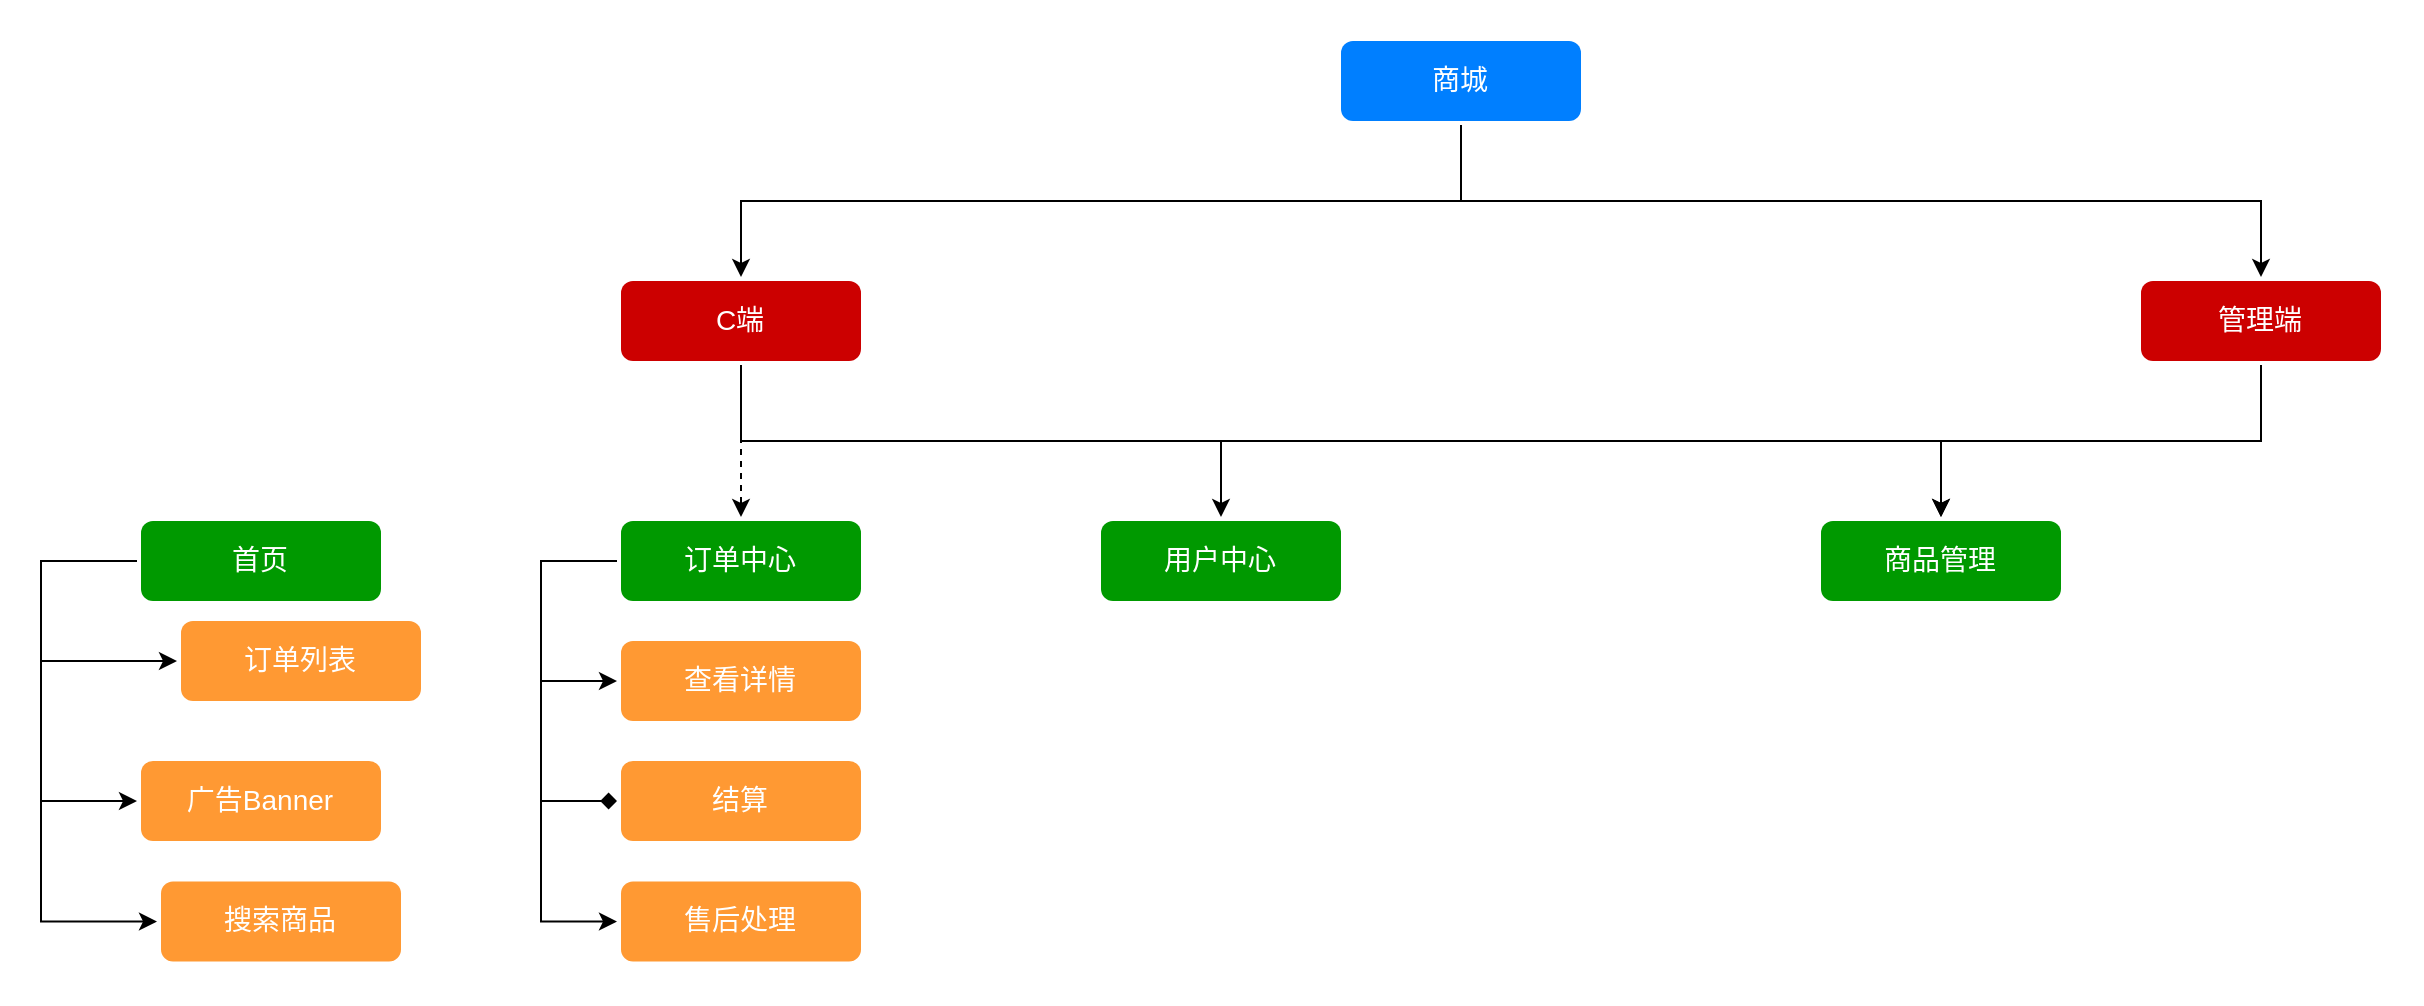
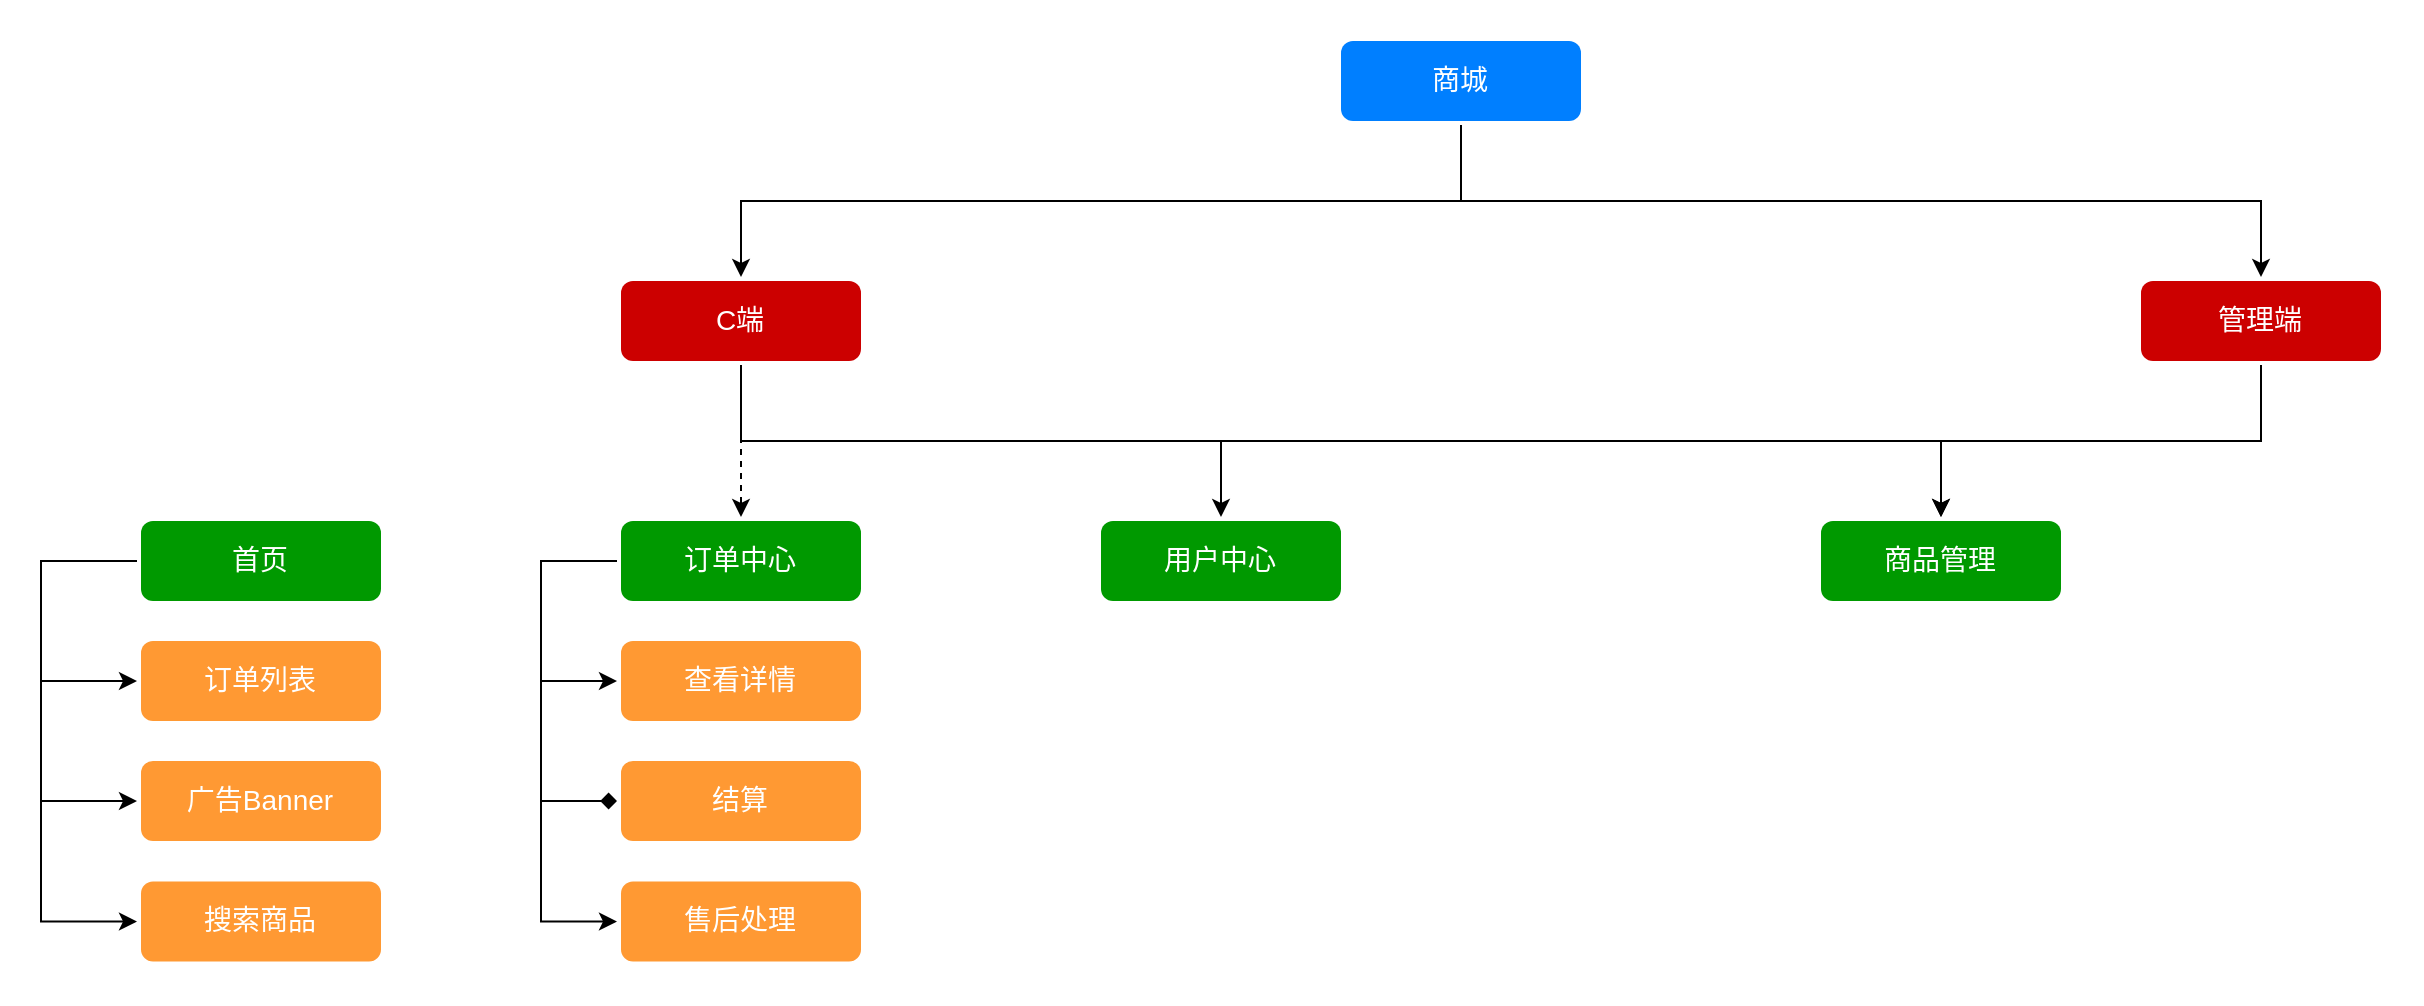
(301, 661) -> (261, 681)
(281, 922) -> (261, 922)
